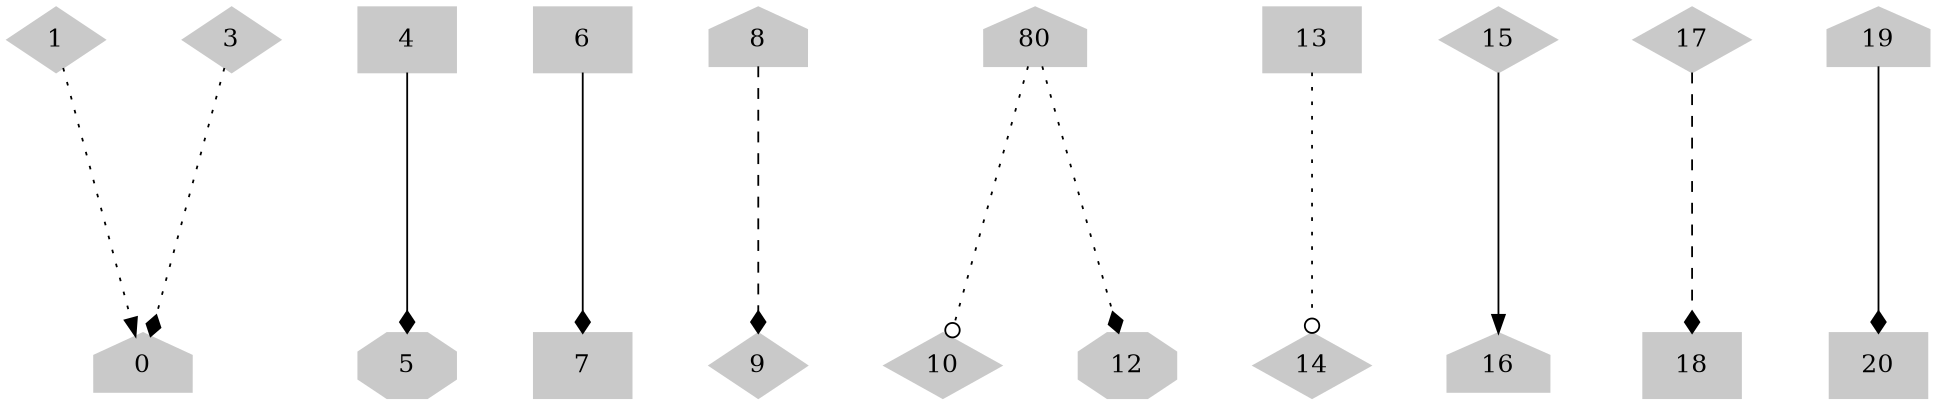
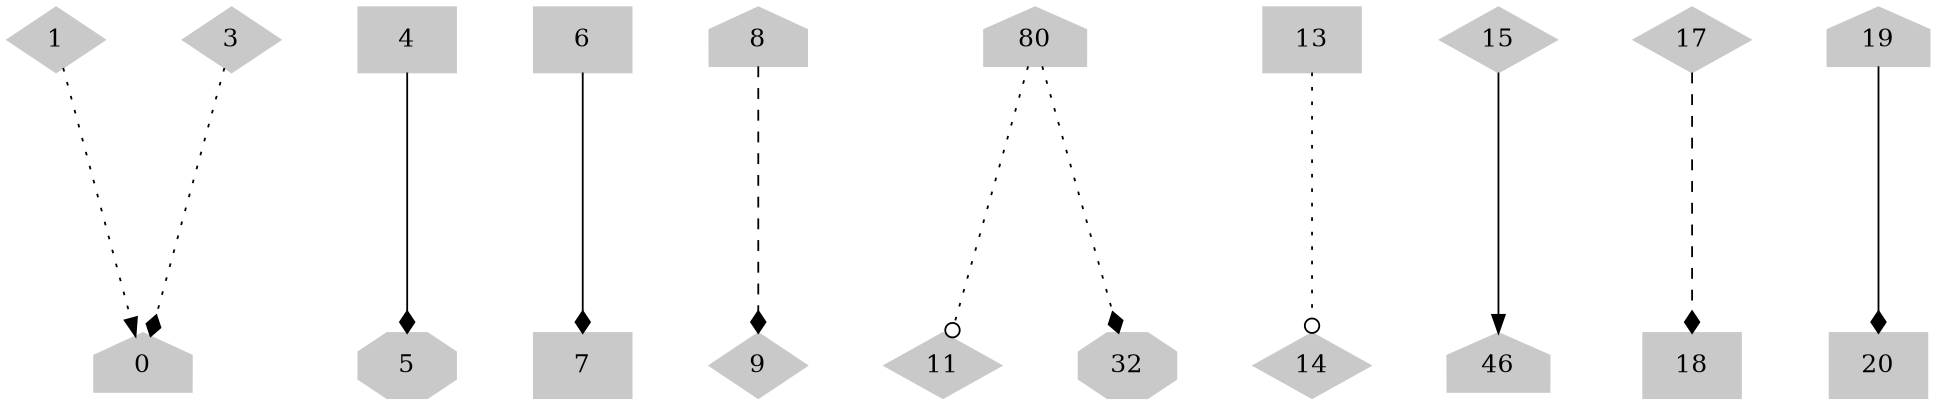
(943, 366) -> (943, 366)
(1127, 366) -> (1127, 366)
(1498, 366) -> (1498, 366)
